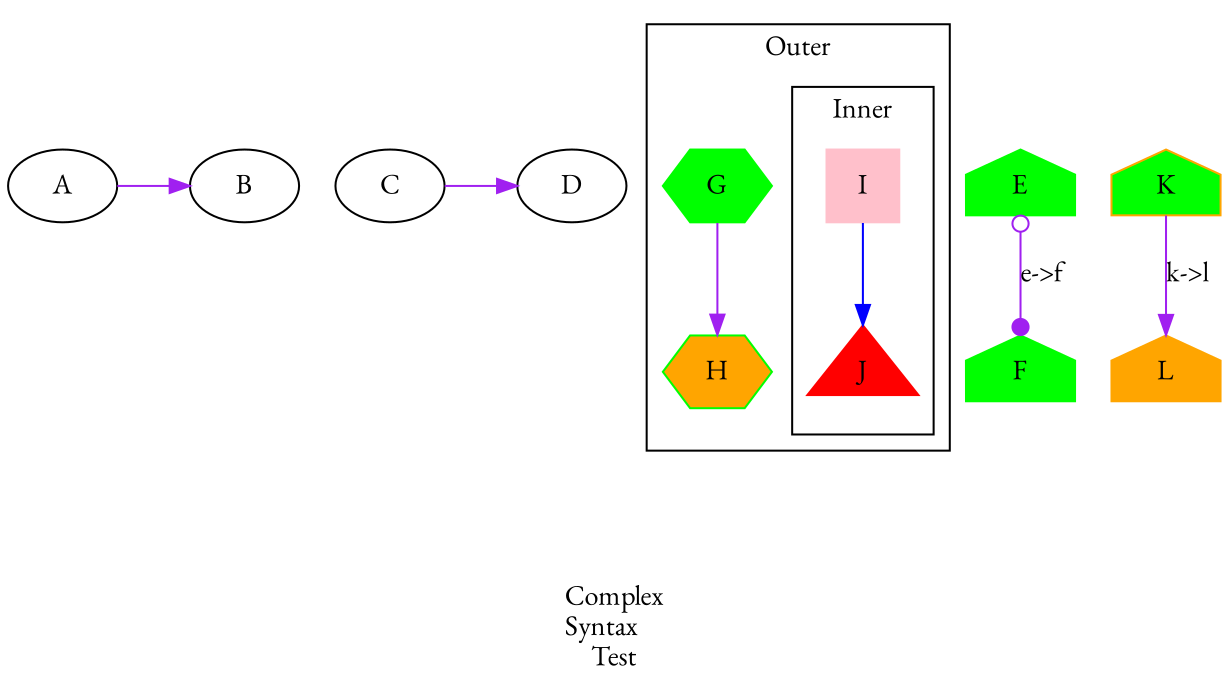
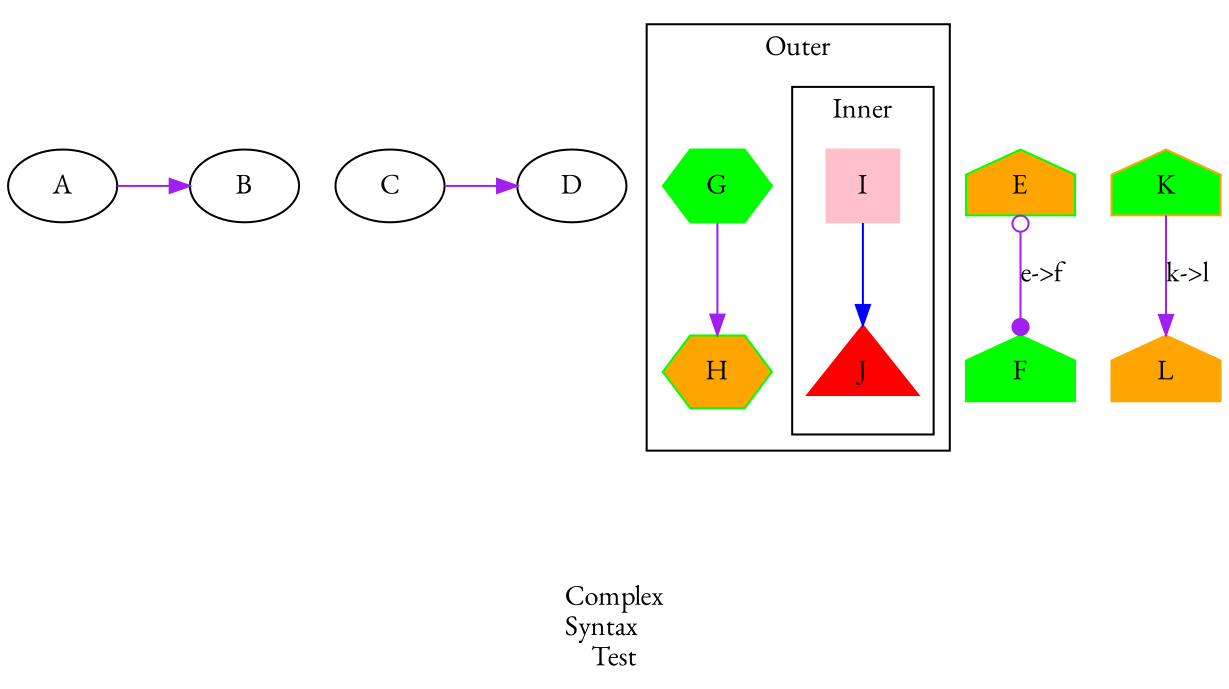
(1021, 186) -> (1021, 186)
